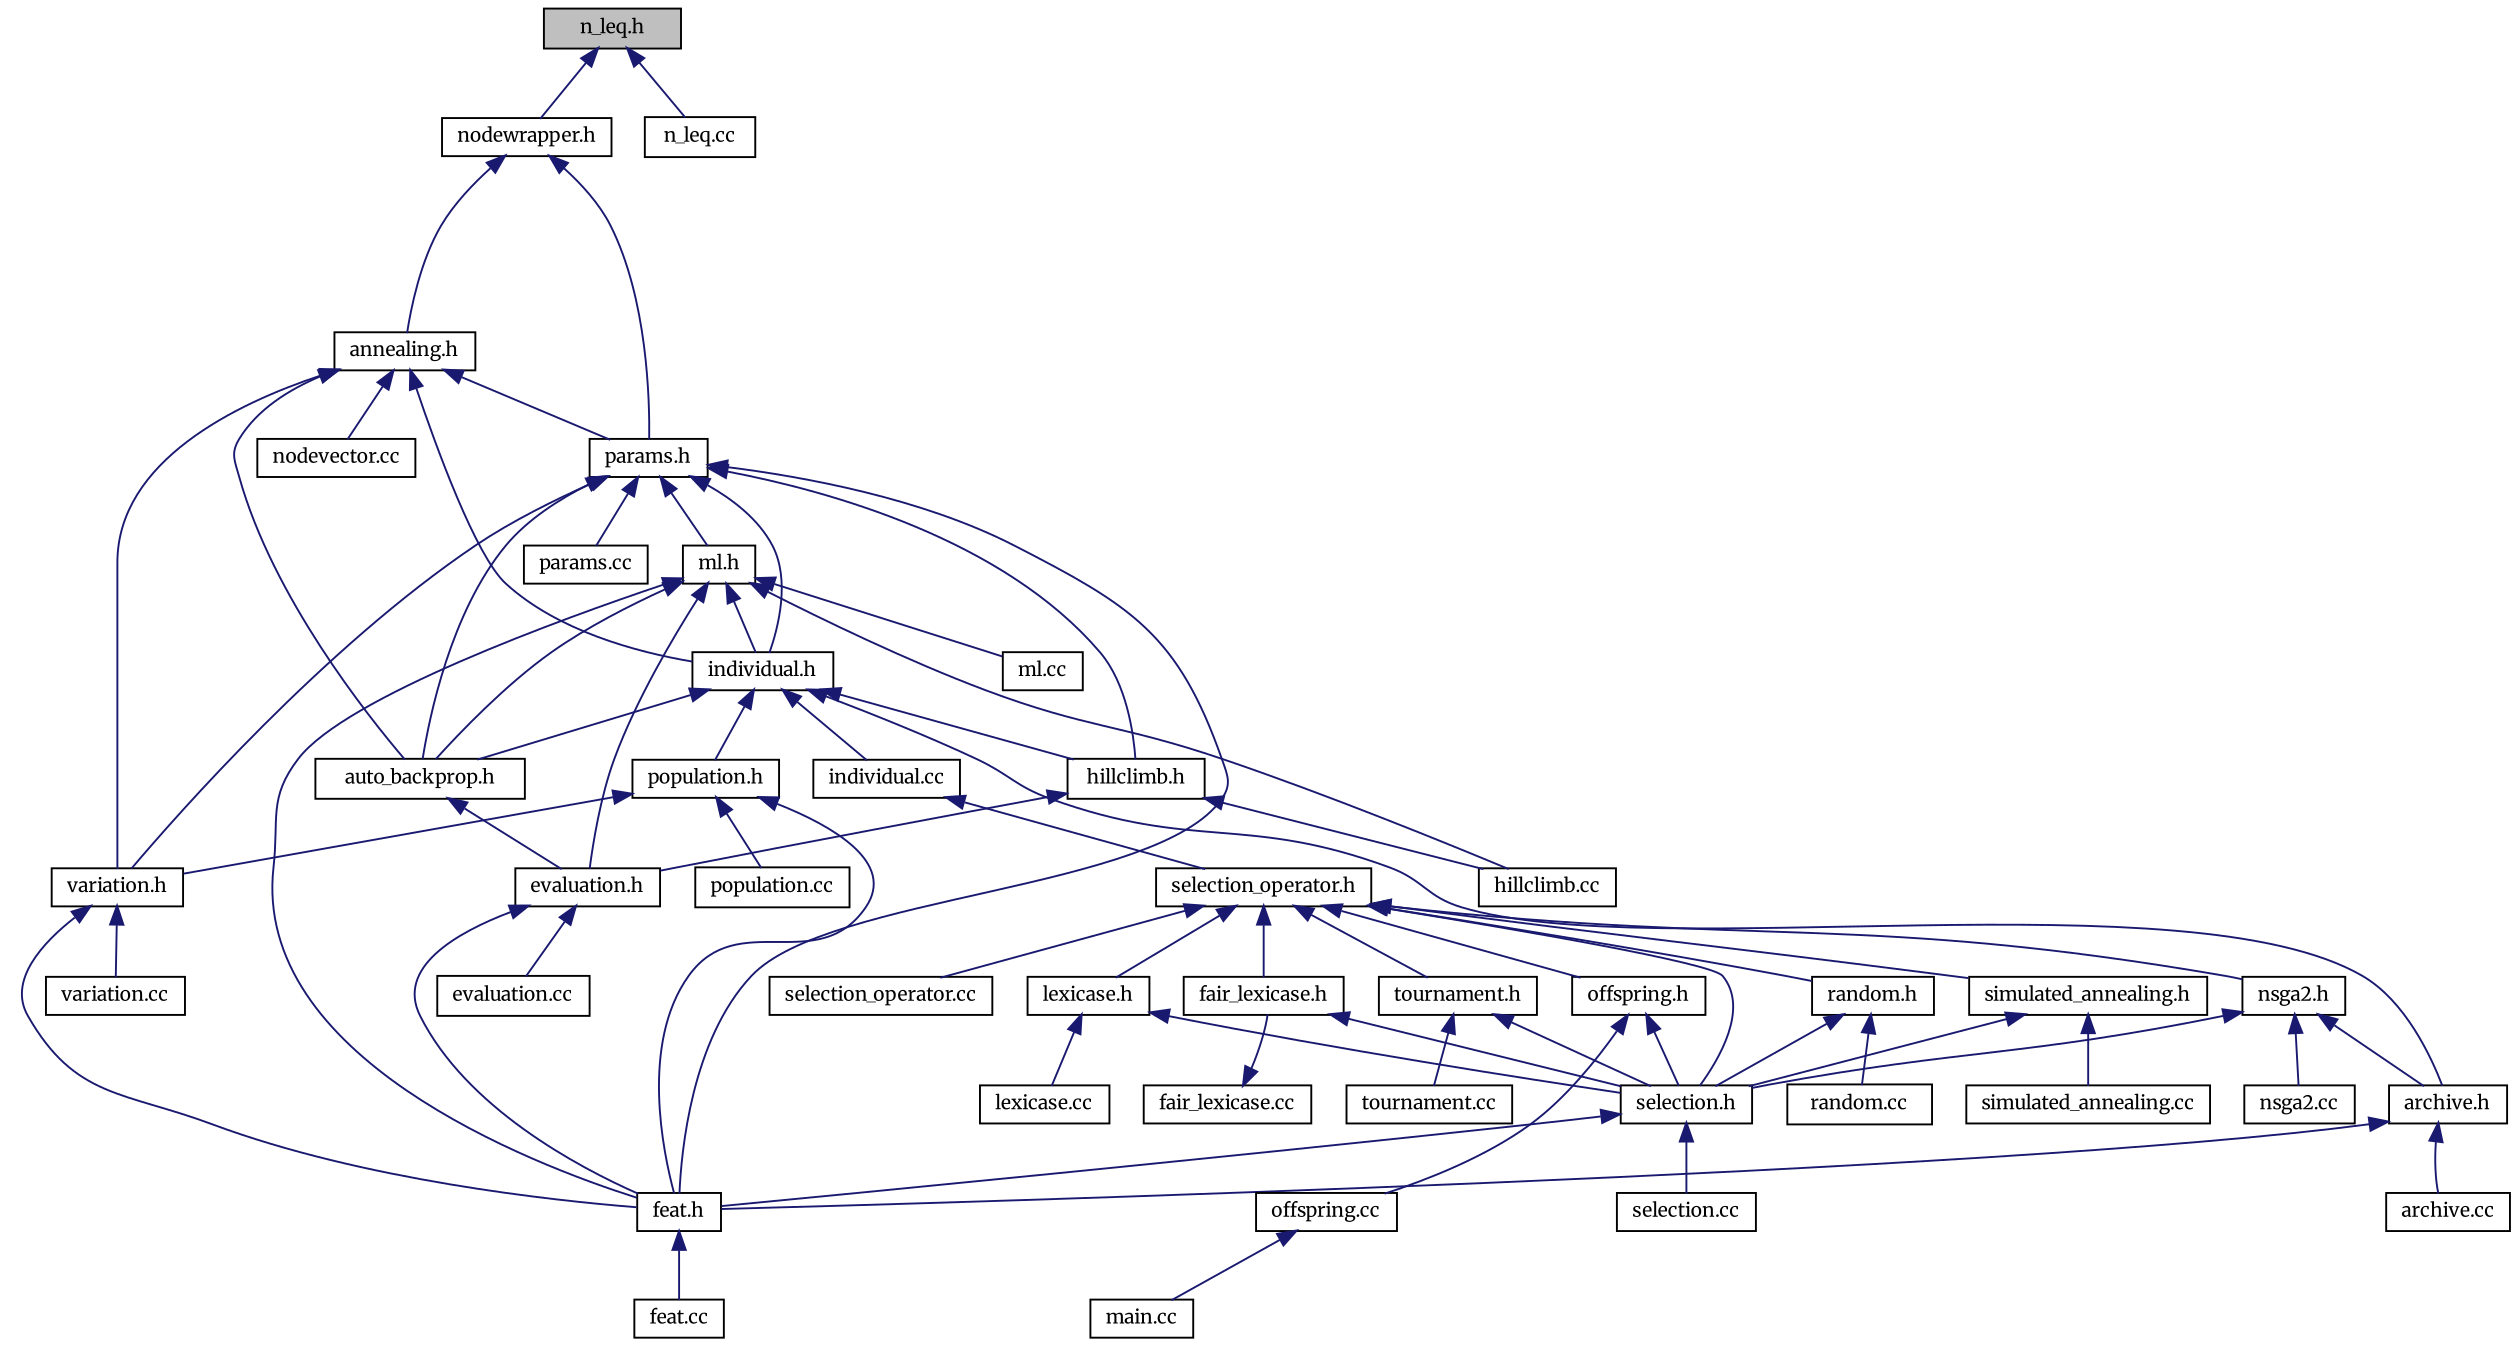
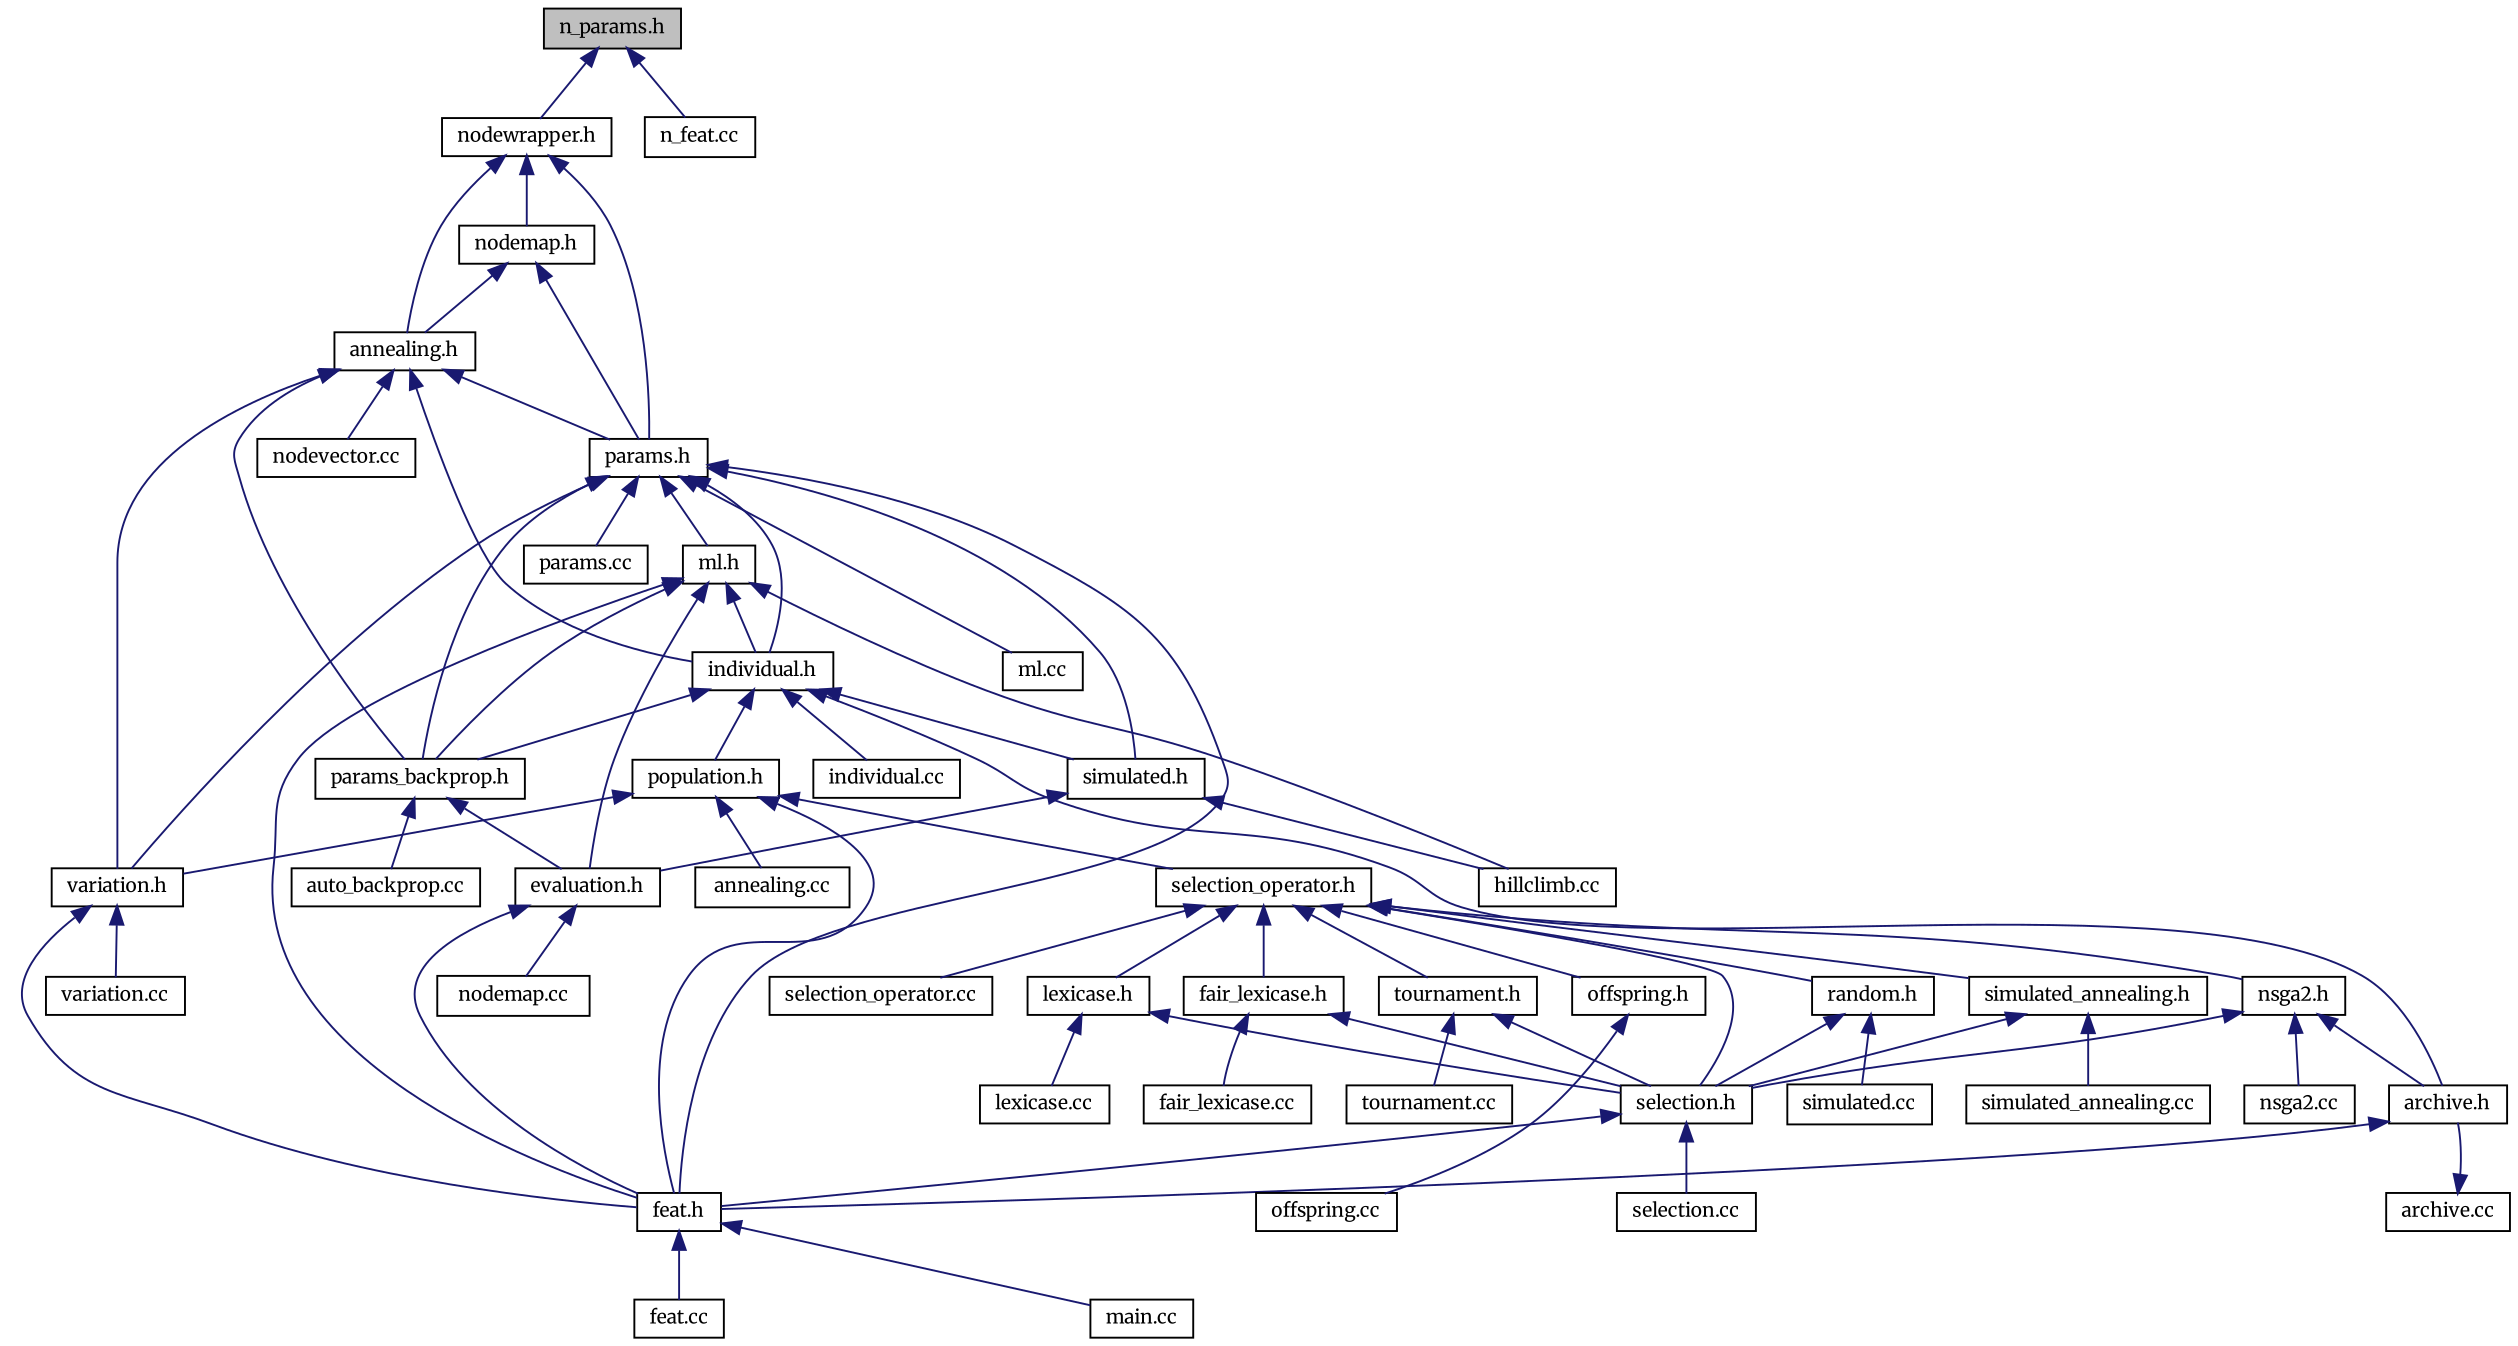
(612, 29) -> (612, 29)
(700, 137) -> (700, 137)
none -> (527, 245)
(888, 620) -> (854, 569)
(420, 779) -> (420, 779)
(1136, 779) -> (1136, 779)
(1085, 836) -> (986, 835)
none -> (386, 887)
(772, 887) -> (772, 887)
(513, 996) -> (513, 996)
(1260, 1046) -> (1230, 1058)
(1667, 1059) -> none
(1860, 1104) -> (1860, 1104)
(2435, 1168) -> (2461, 1149)
(1226, 1270) -> (915, 1266)
